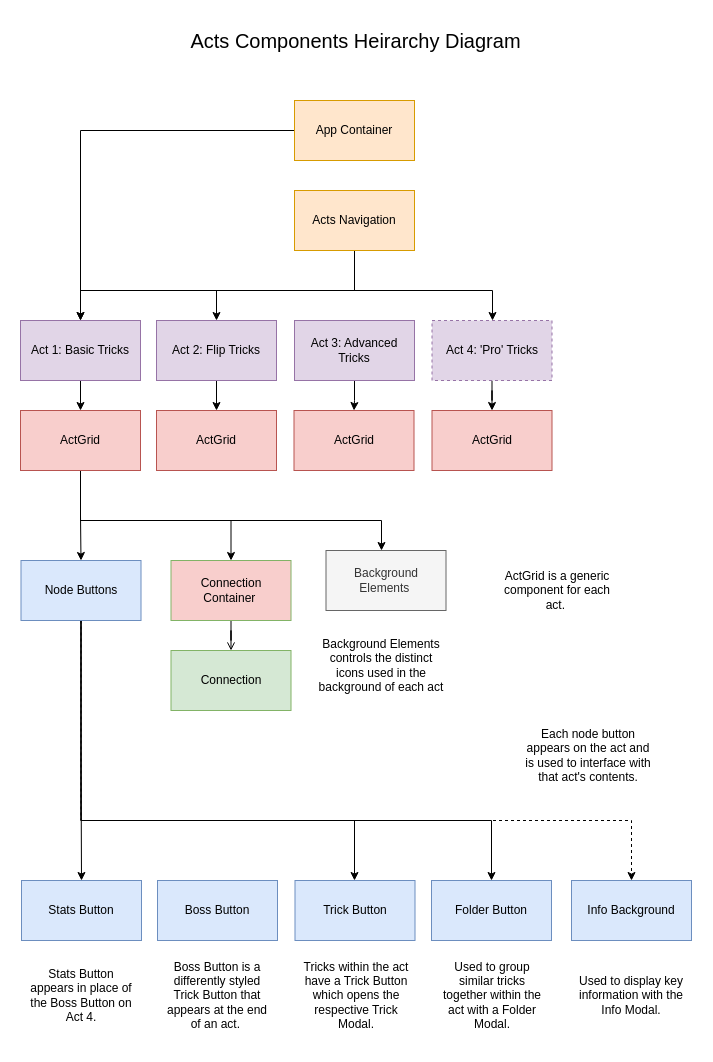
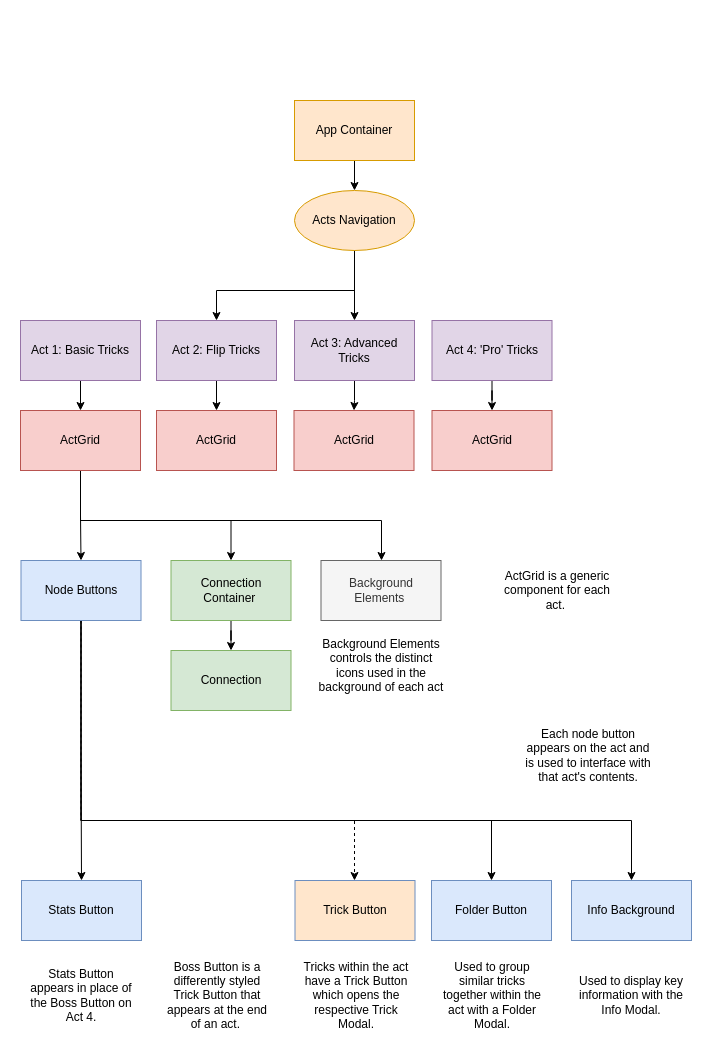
(356, 41) -> none
(110, 131) -> (355, 180)
(355, 221) -> (355, 221)
(149, 291) -> none
(436, 291) -> none
none -> (355, 303)
(492, 351) -> (492, 351)
(386, 581) -> (381, 591)
(231, 591) -> (231, 591)
(231, 643) -> (231, 642)
(588, 821) -> (588, 821)
(355, 848) -> (355, 848)
(218, 911) -> none
(355, 911) -> (355, 911)
